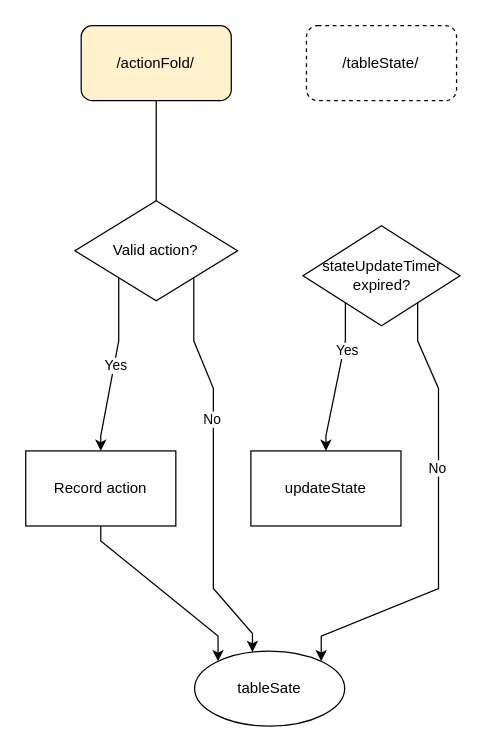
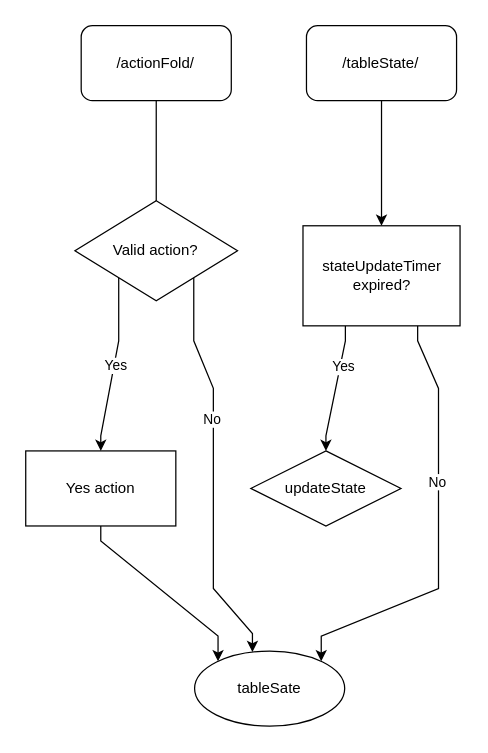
(156, 63) -> (156, 63)
(381, 63) -> (381, 63)
none -> (381, 159)
(381, 276) -> (381, 276)
(101, 488) -> (101, 488)
(326, 488) -> (326, 488)
